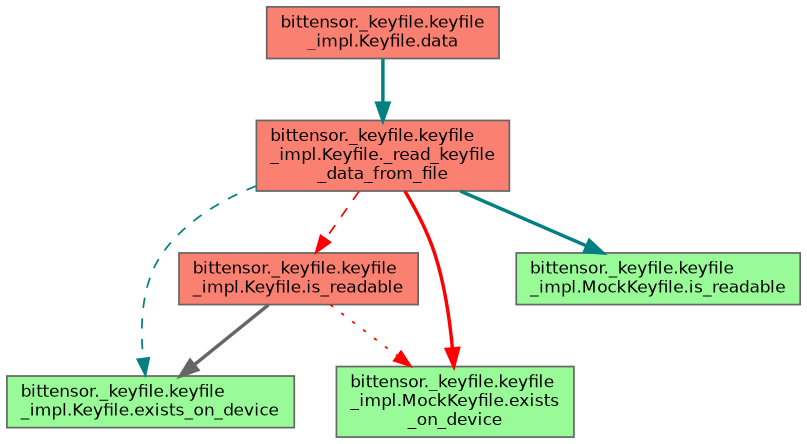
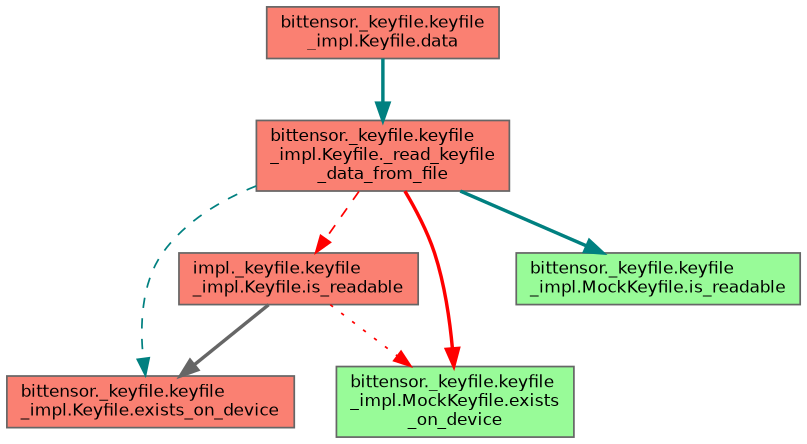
(299, 279) -> (299, 279)
(151, 402) -> (151, 402)
